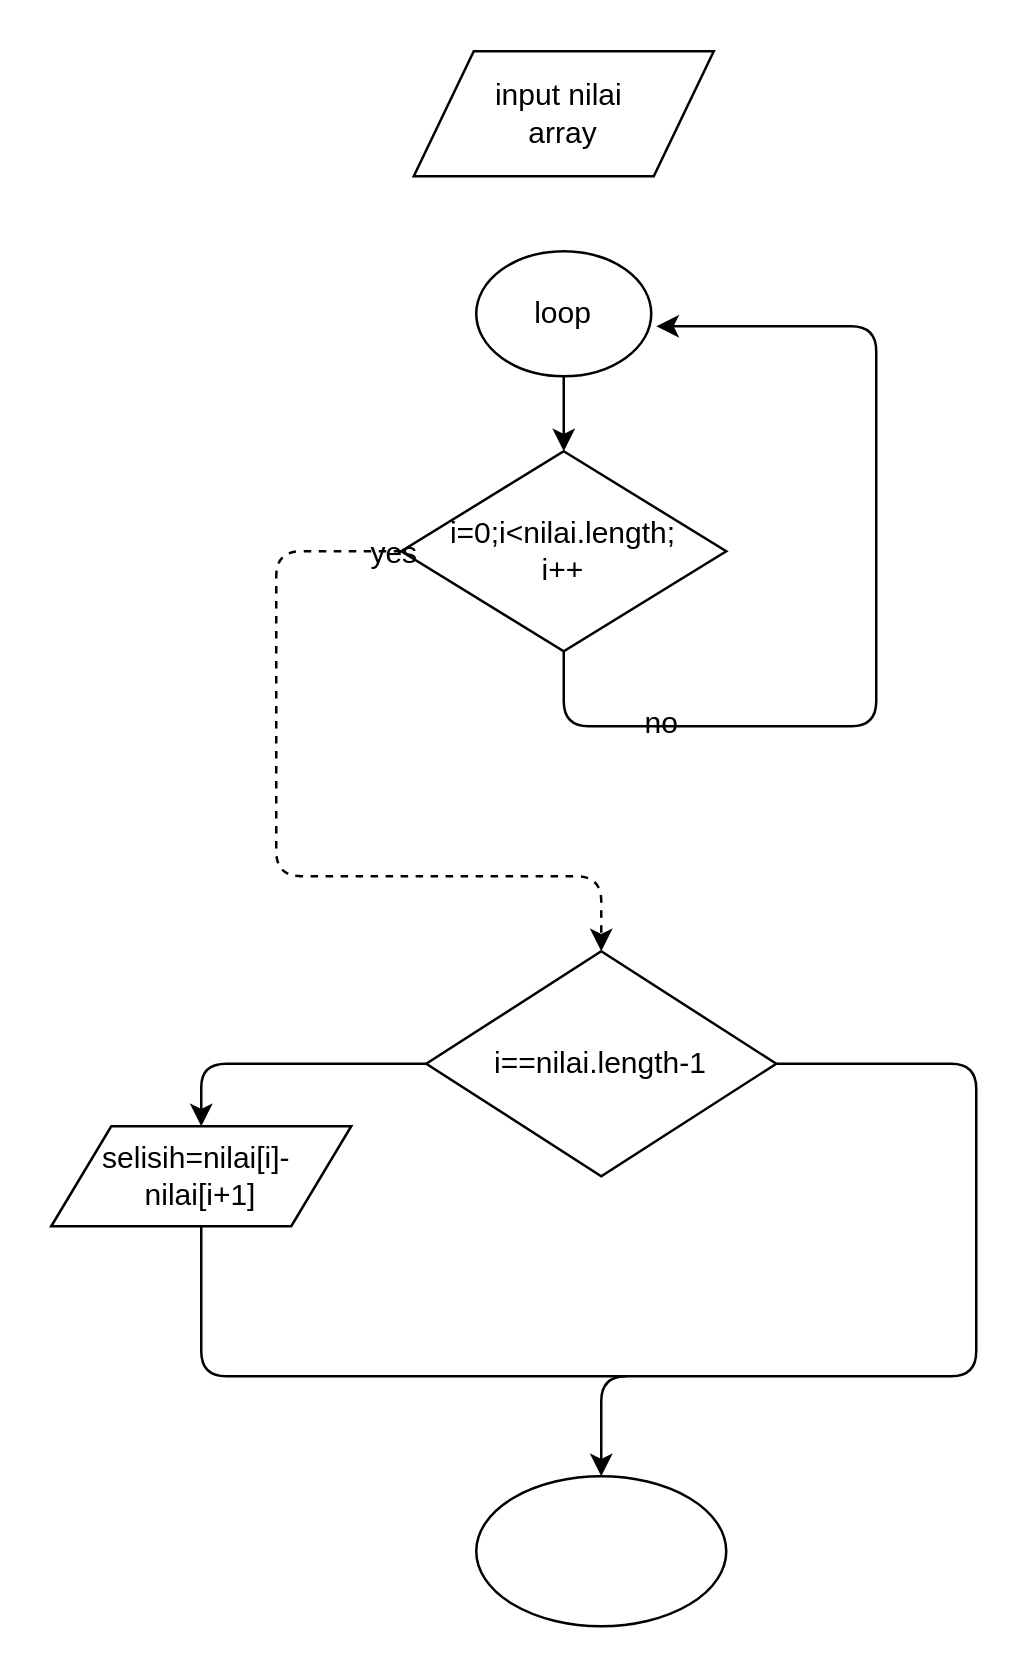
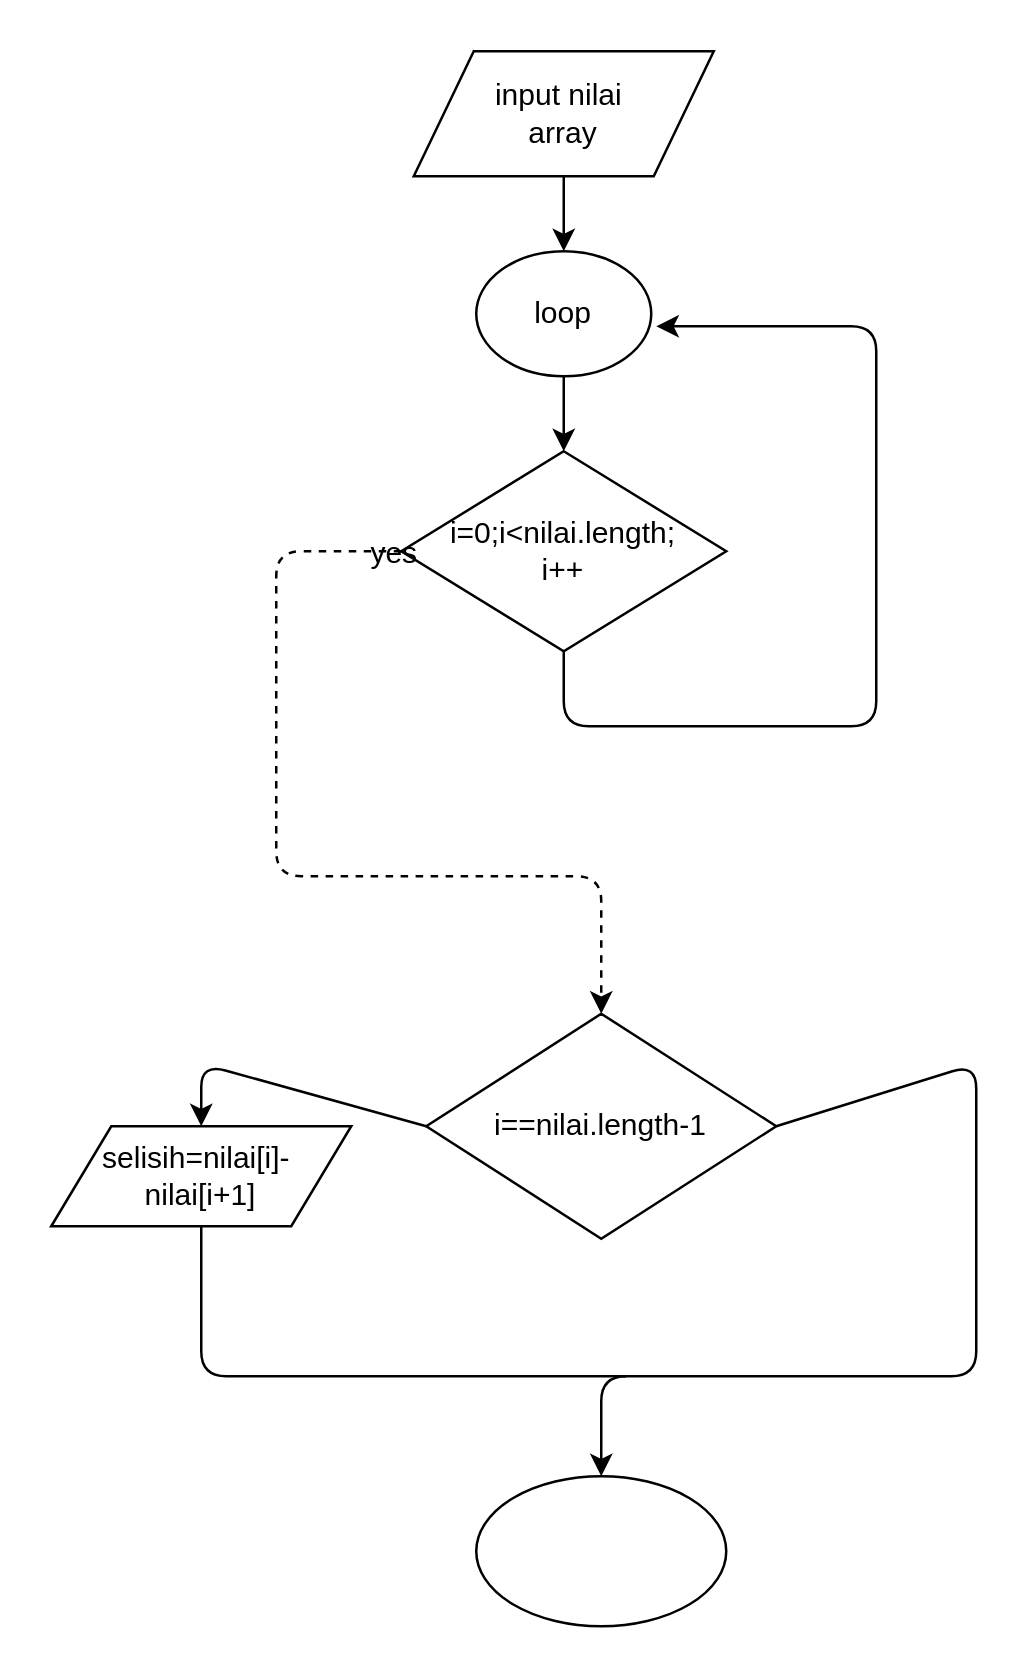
none -> (564, 205)
(661, 724) -> none
(601, 1064) -> (601, 1126)
